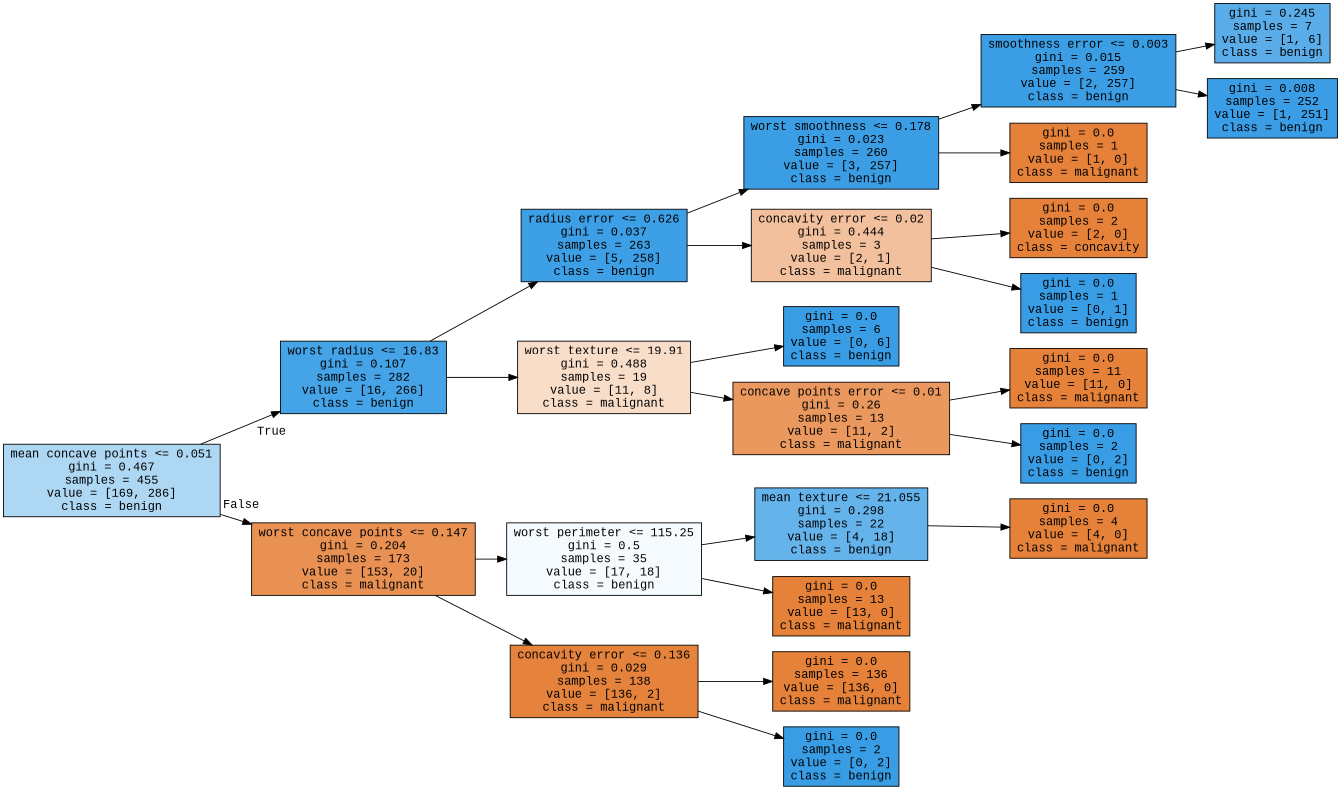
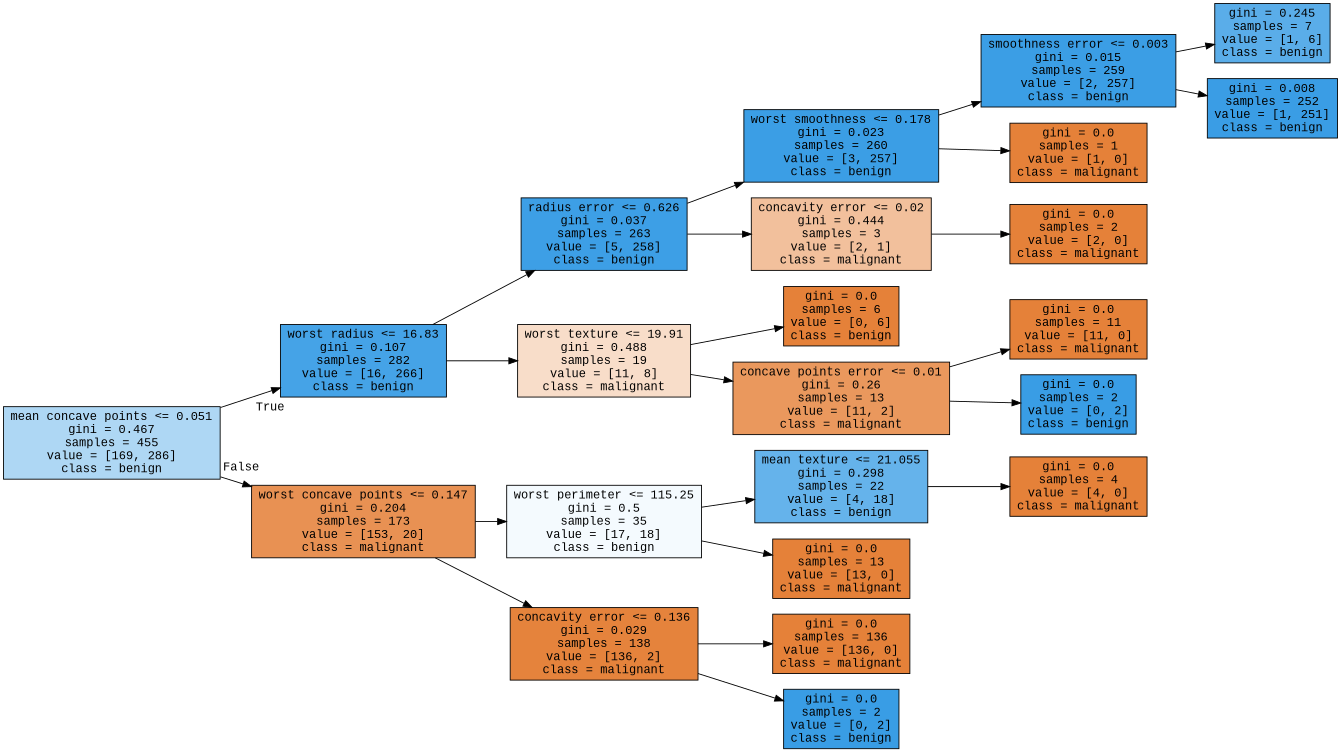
(1078, 228) -> (1078, 234)
(1078, 303) -> none
(841, 336) -> (841, 316)
